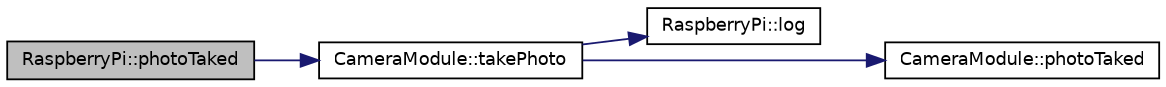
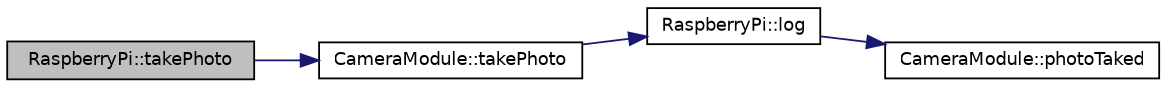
(131, 60) -> (131, 60)
(725, 60) -> (844, 39)
